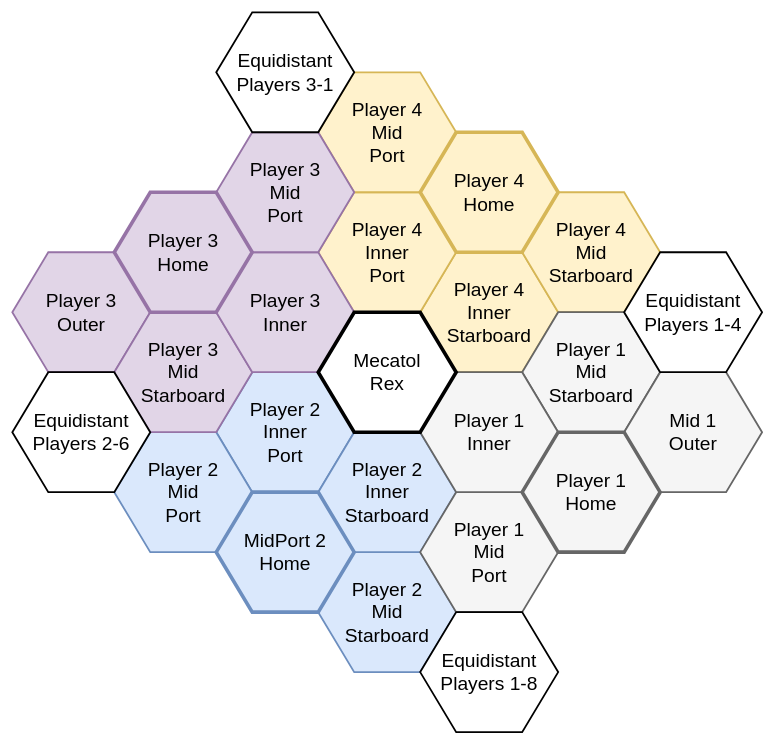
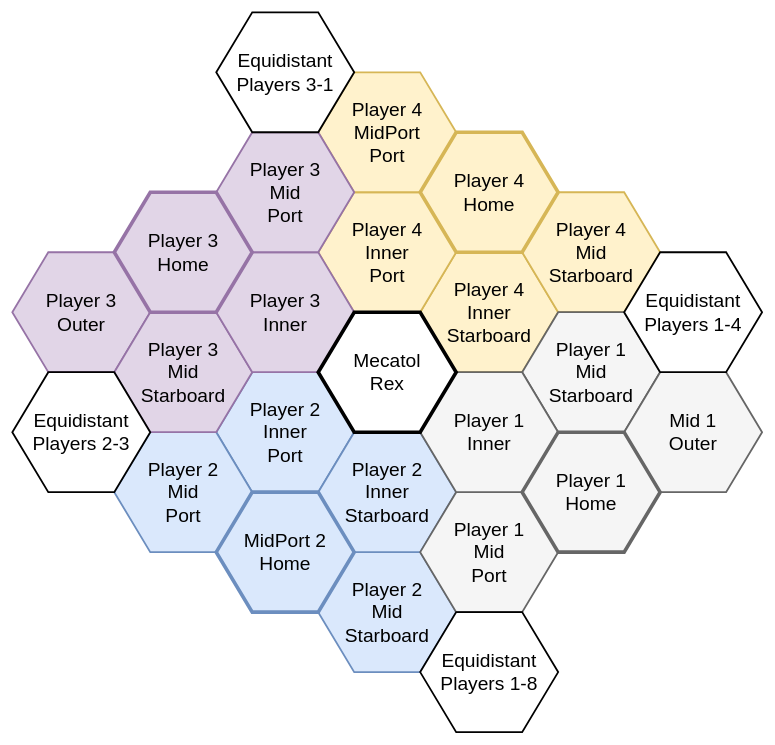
(387, 132) -> (387, 132)
(81, 432) -> (81, 432)
